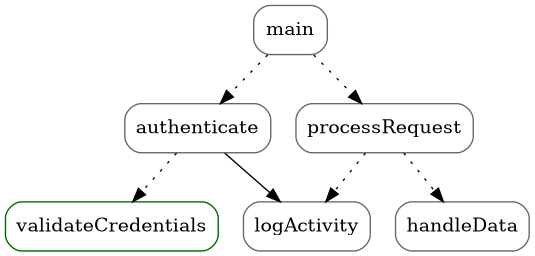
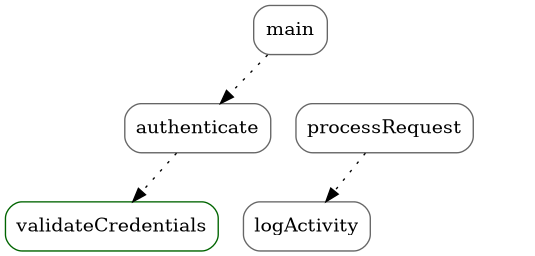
(333, 74) -> none
(247, 173) -> none
(462, 226) -> none
